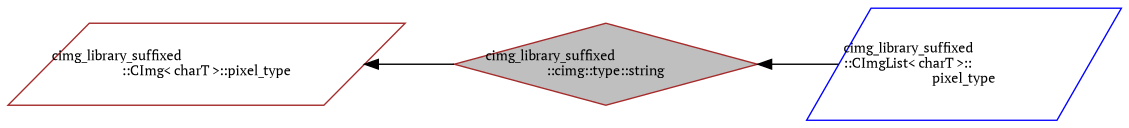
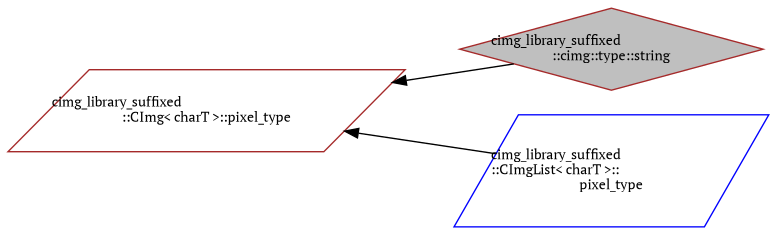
(805, 64) -> (427, 143)
